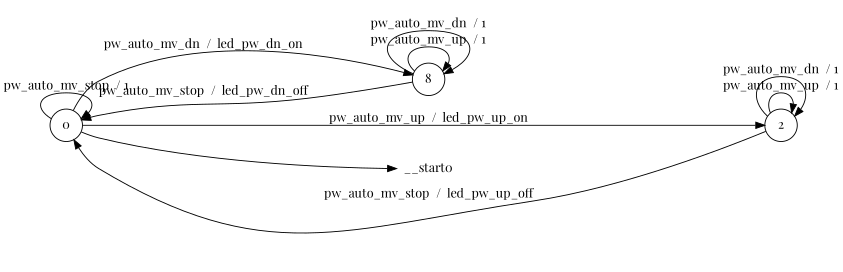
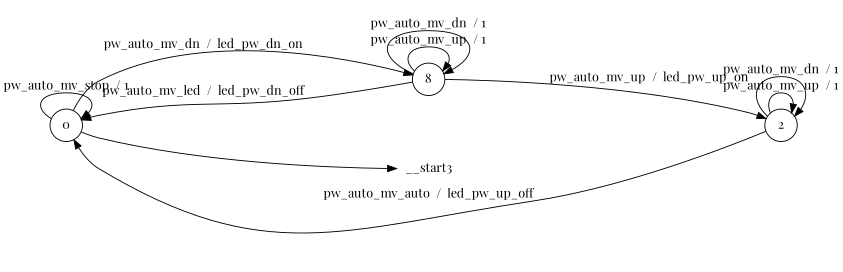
(203, 91) -> (203, 91)
(419, 125) -> (602, 89)
(429, 169) -> (429, 169)
(429, 194) -> (429, 194)
